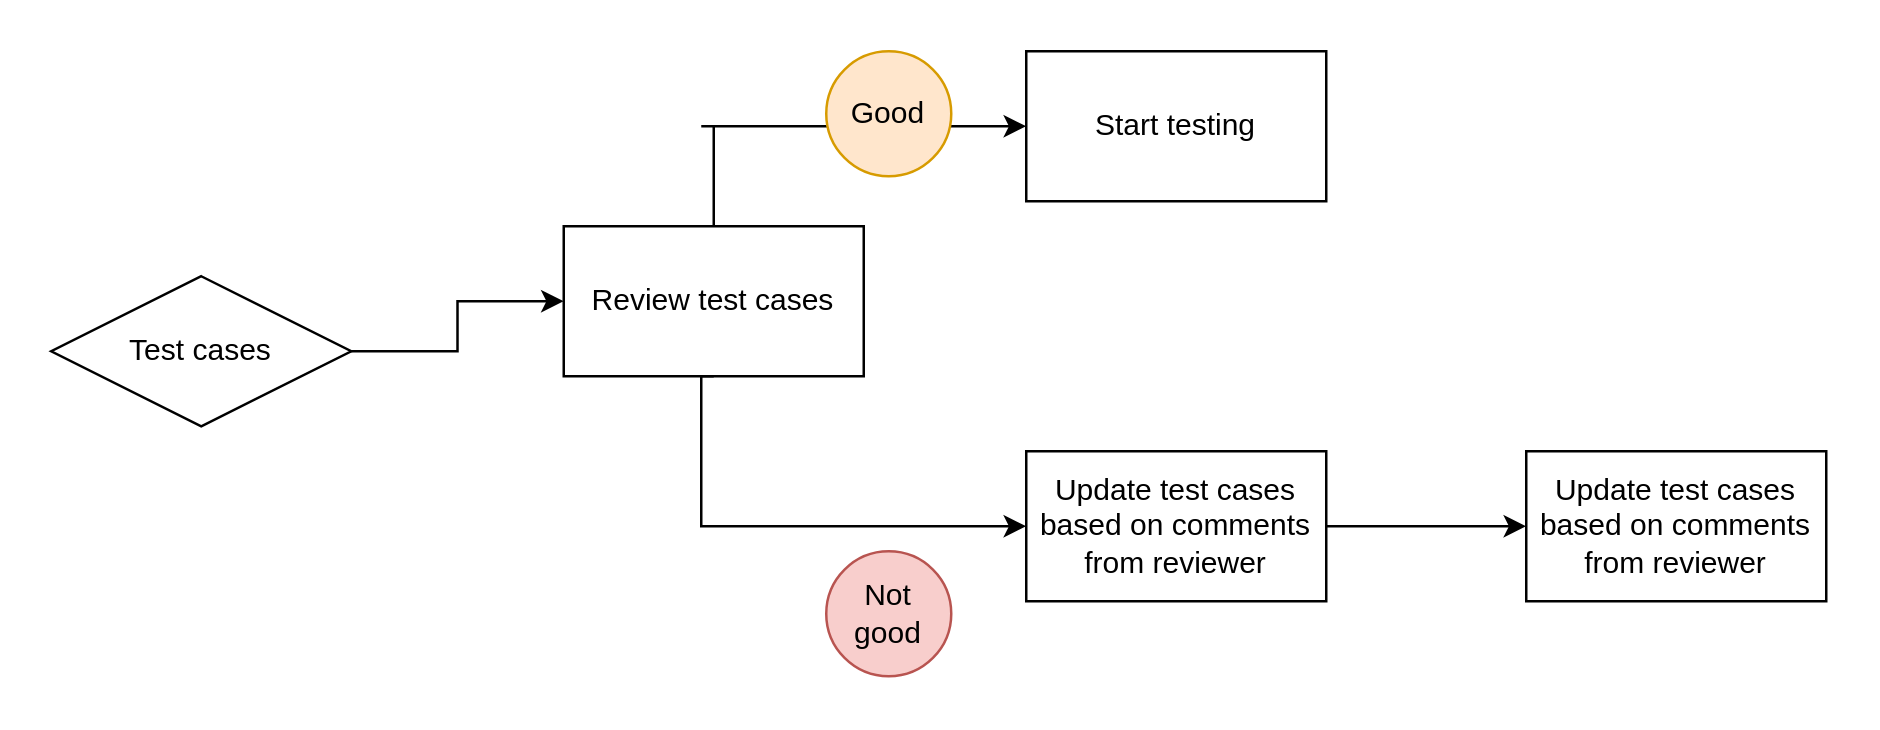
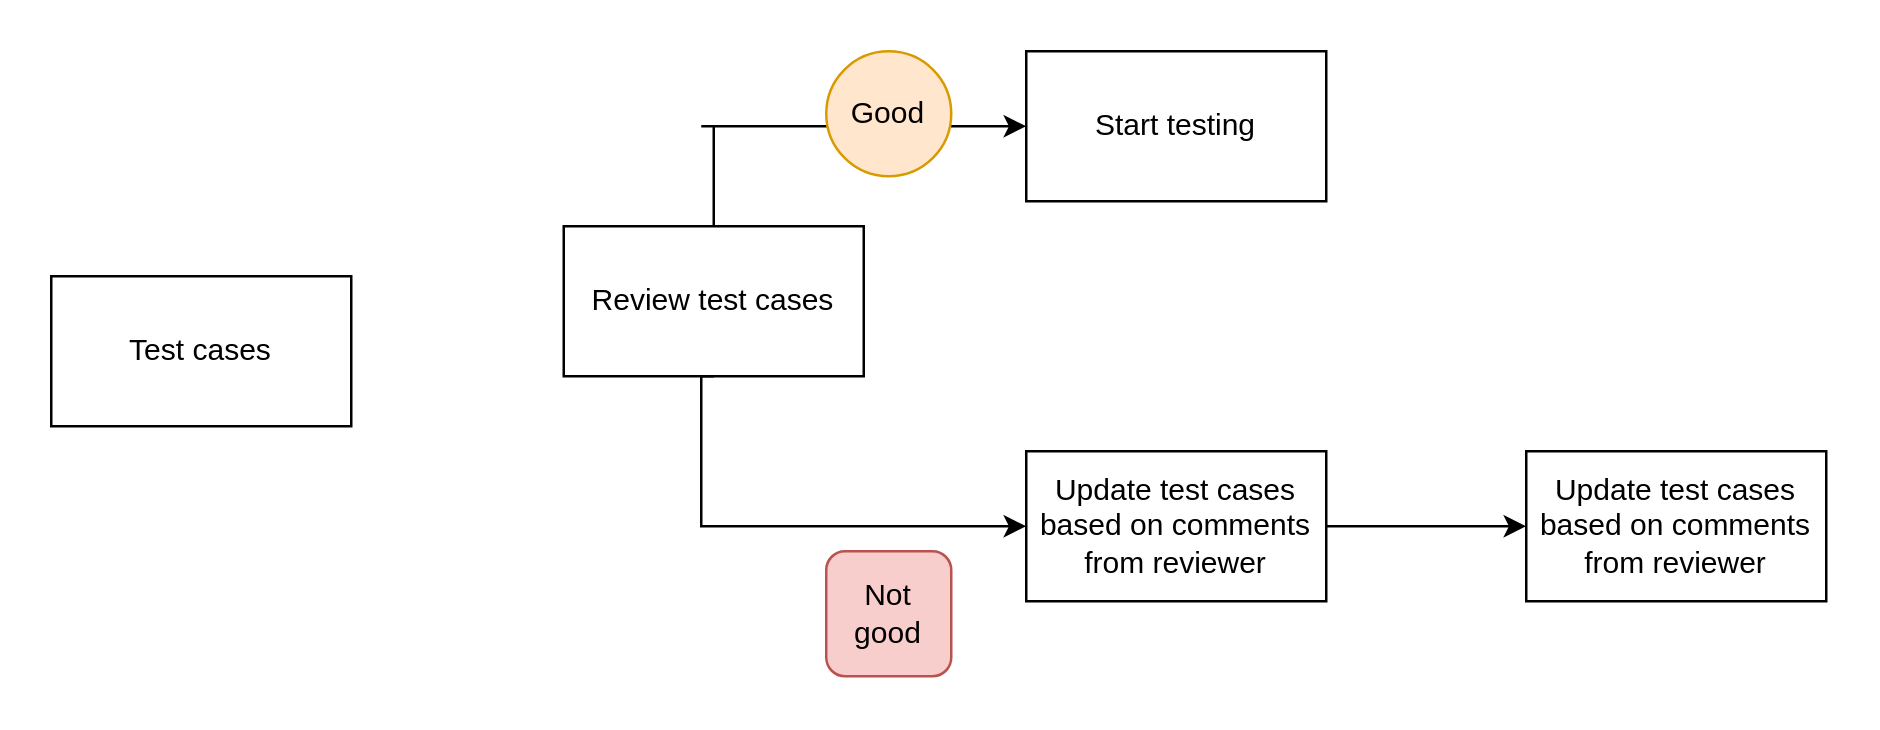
(458, 334) -> none
(201, 351) -> (201, 351)
(889, 614) -> (889, 614)
